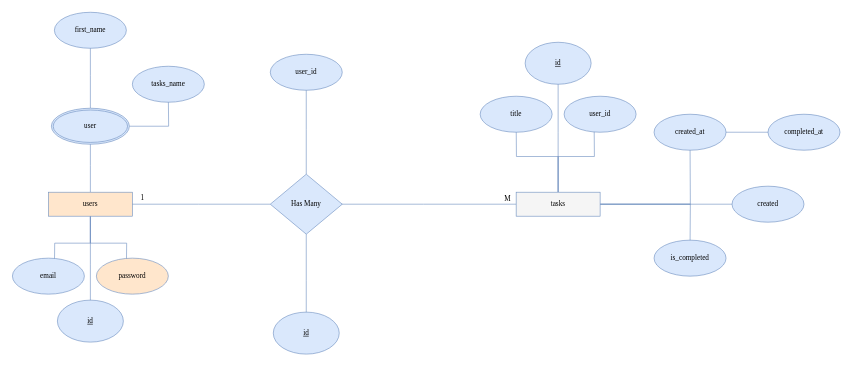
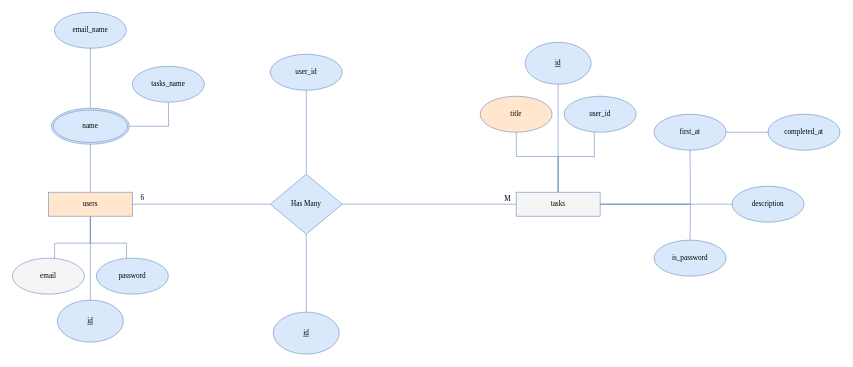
(90, 30) -> (90, 30)
(516, 114) -> (516, 114)
(90, 126) -> (90, 126)
(690, 132) -> (690, 132)
(143, 198) -> (143, 198)
(768, 204) -> (768, 204)
(690, 258) -> (690, 258)
(48, 276) -> (48, 276)
(132, 276) -> (132, 276)
